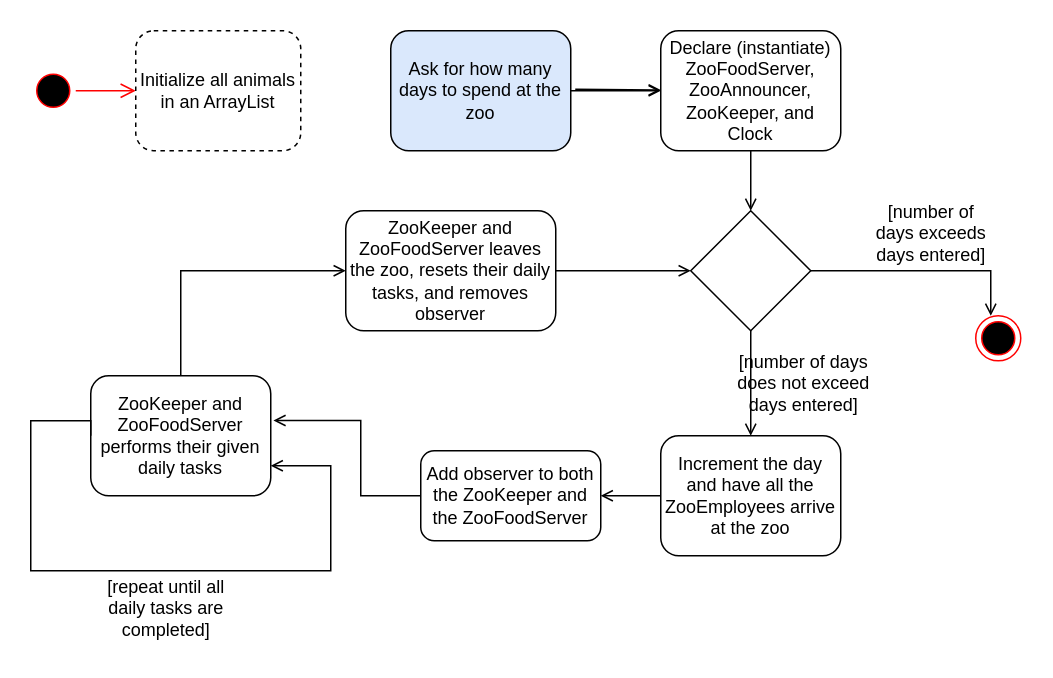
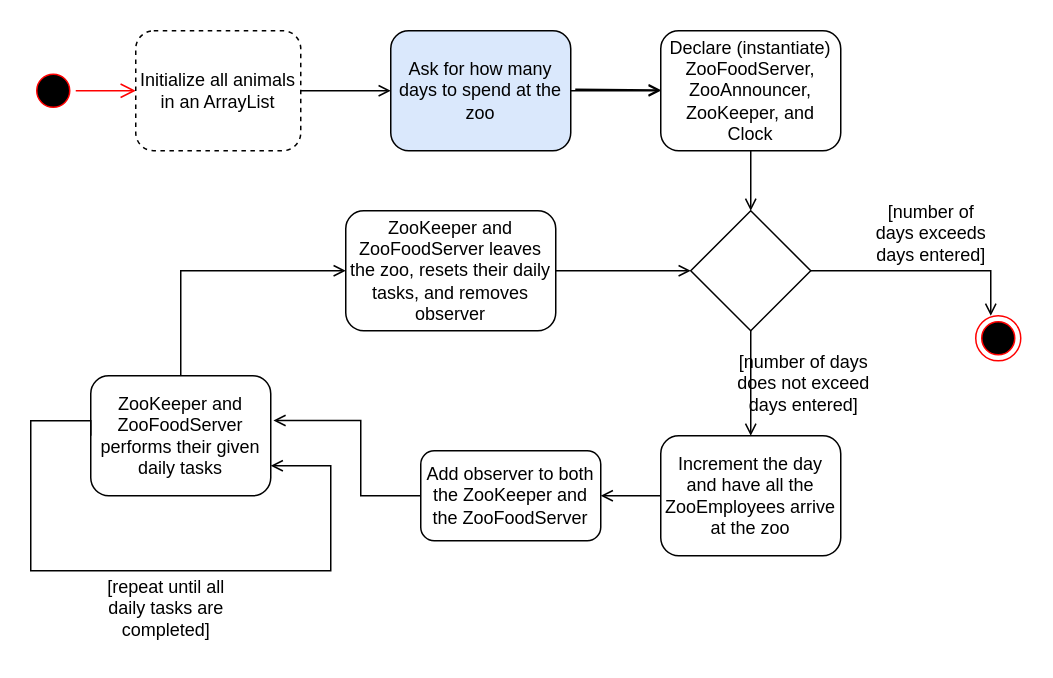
none -> (344, 91)
